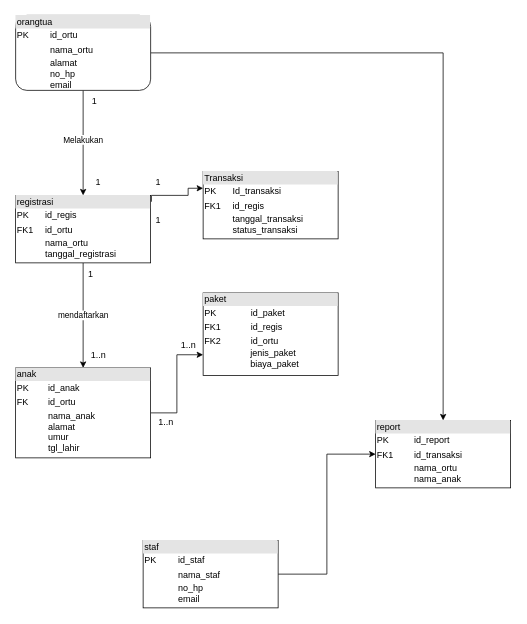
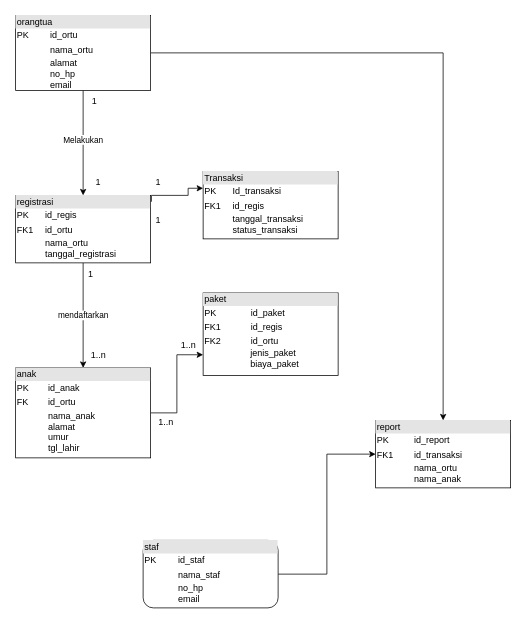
(83, 53) -> (83, 53)
(210, 574) -> (210, 574)
